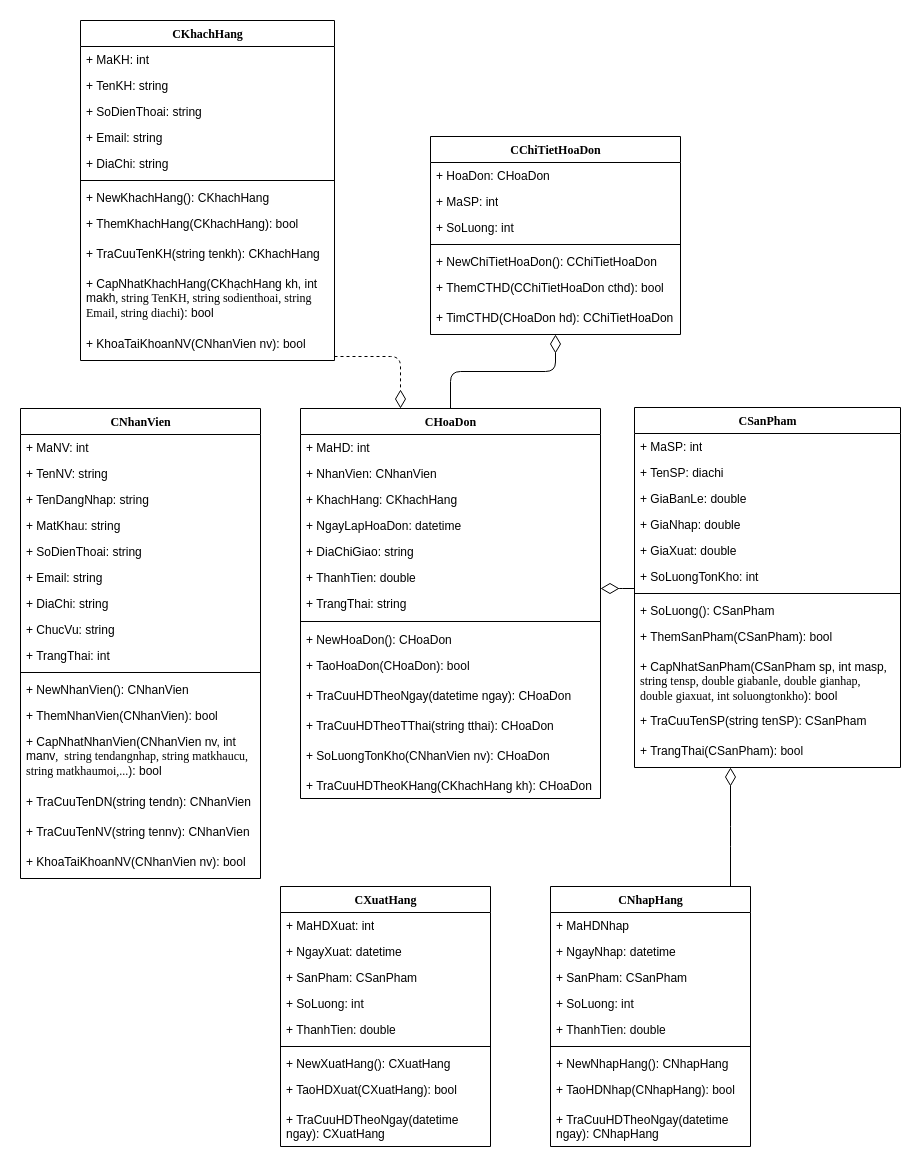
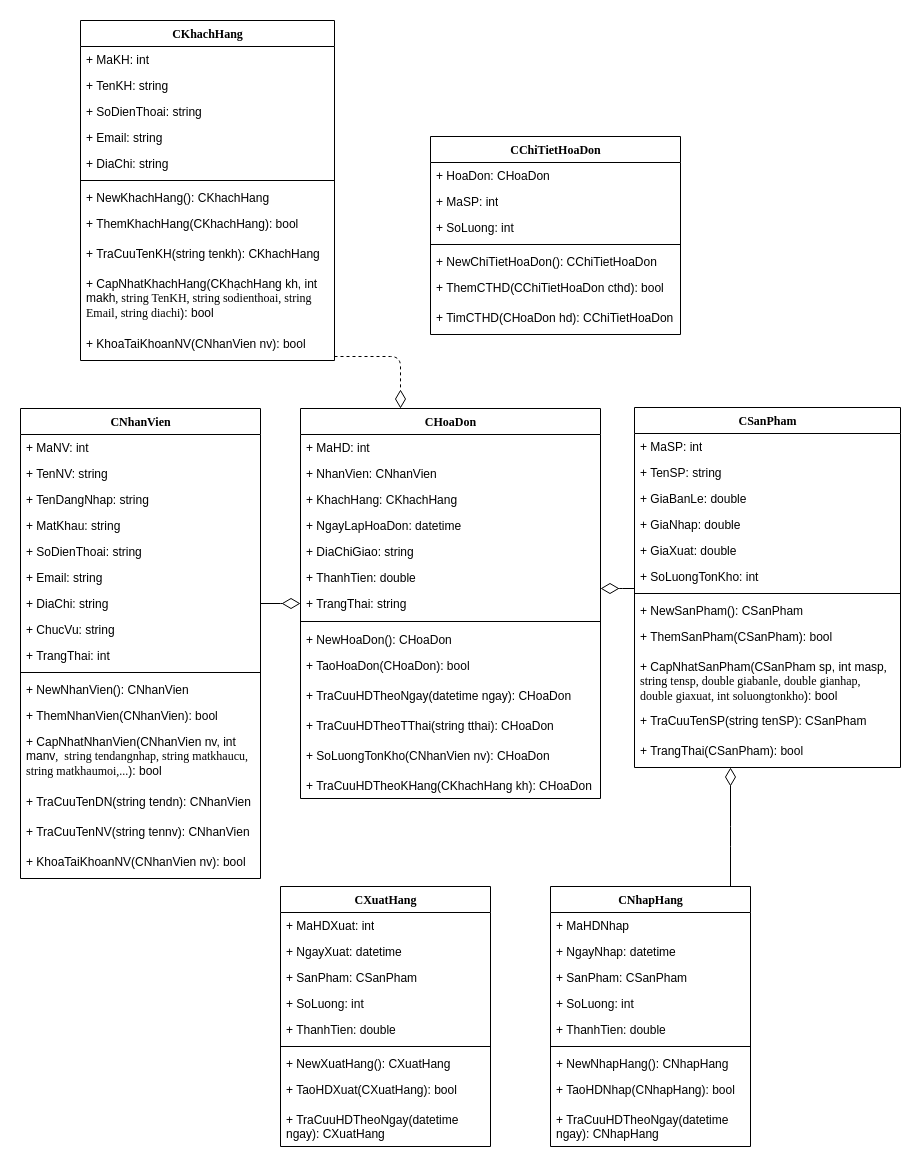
(495, 372) -> none
(683, 474) -> (685, 474)
none -> (272, 604)
(706, 612) -> (716, 612)
